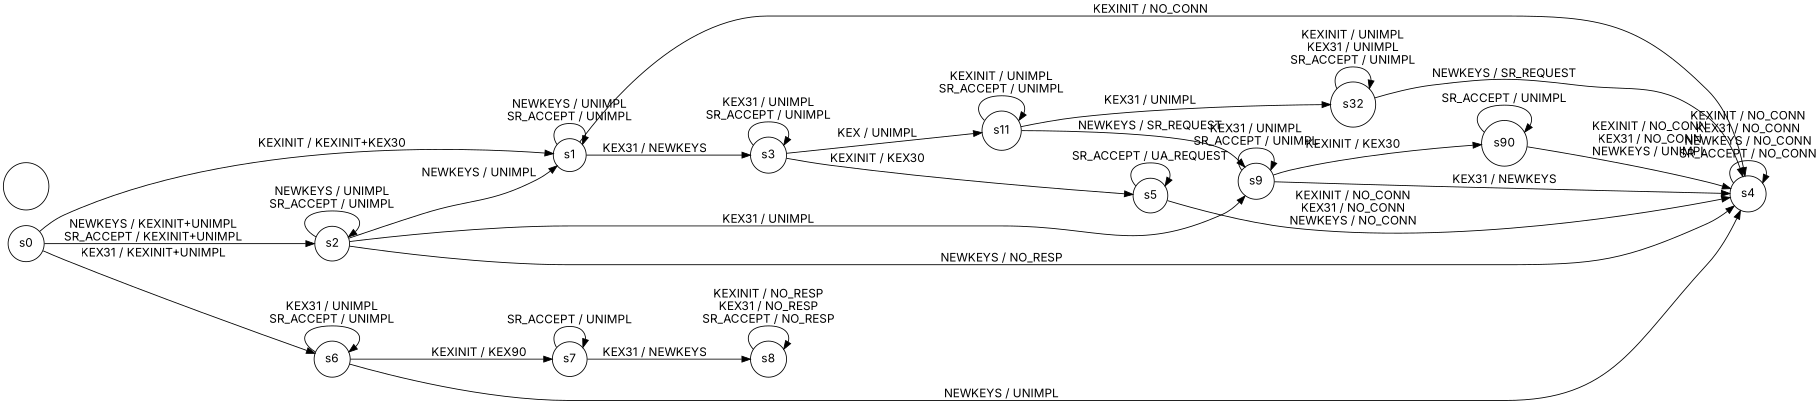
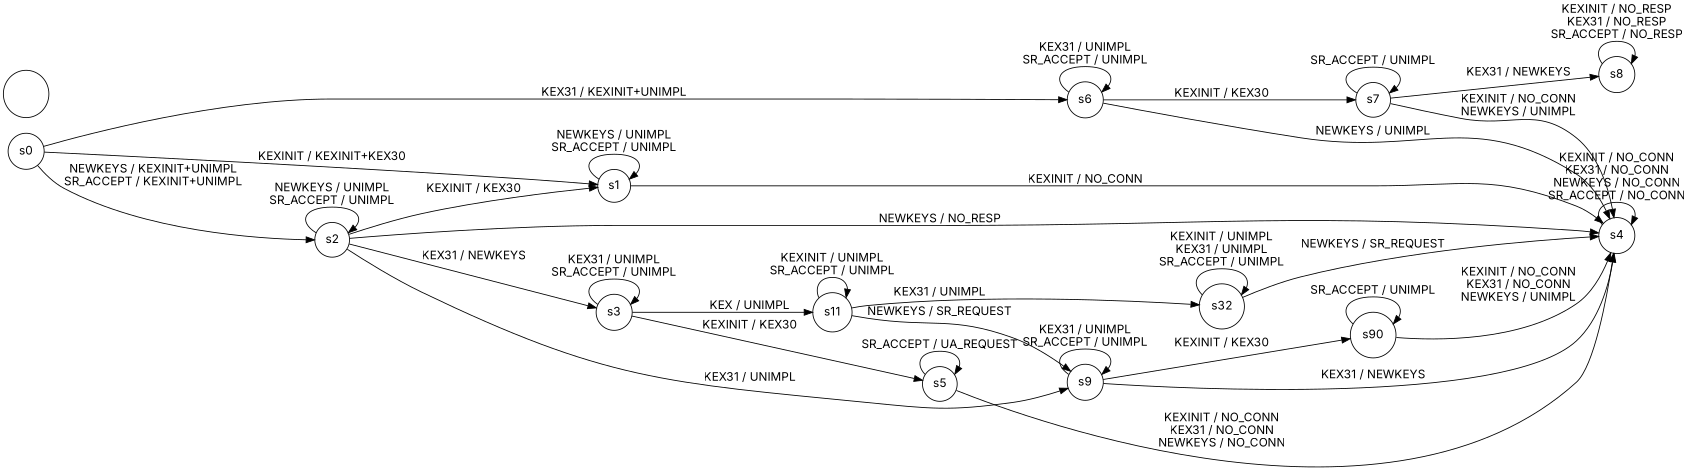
none -> (1526, 120)
(664, 155) -> (469, 275)
(479, 173) -> (474, 189)
(479, 353) -> (1222, 94)
